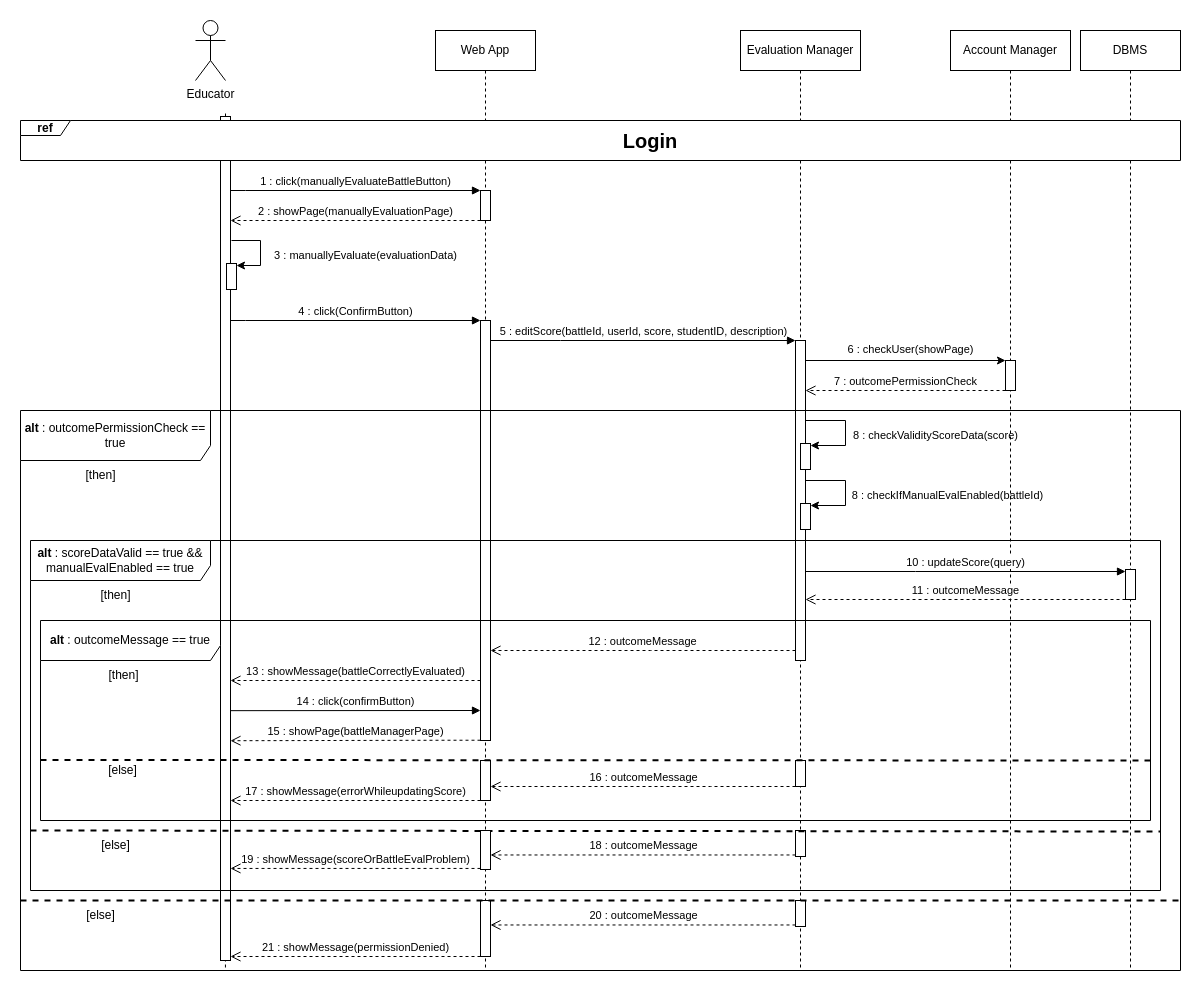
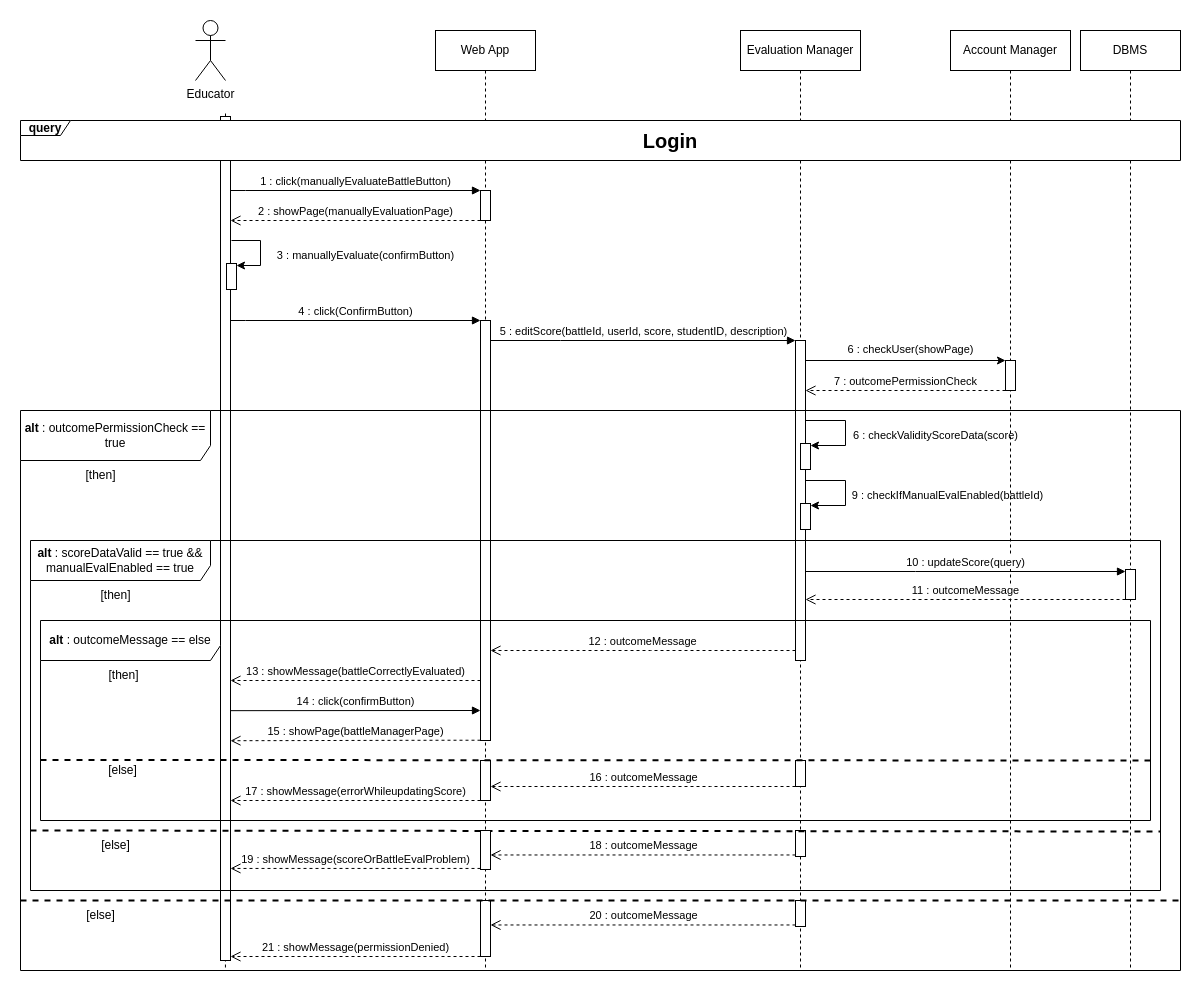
(46, 129) -> (46, 129)
(651, 141) -> (671, 141)
(366, 256) -> (366, 256)
(936, 436) -> (936, 436)
(948, 496) -> (948, 496)
(131, 641) -> (131, 641)
